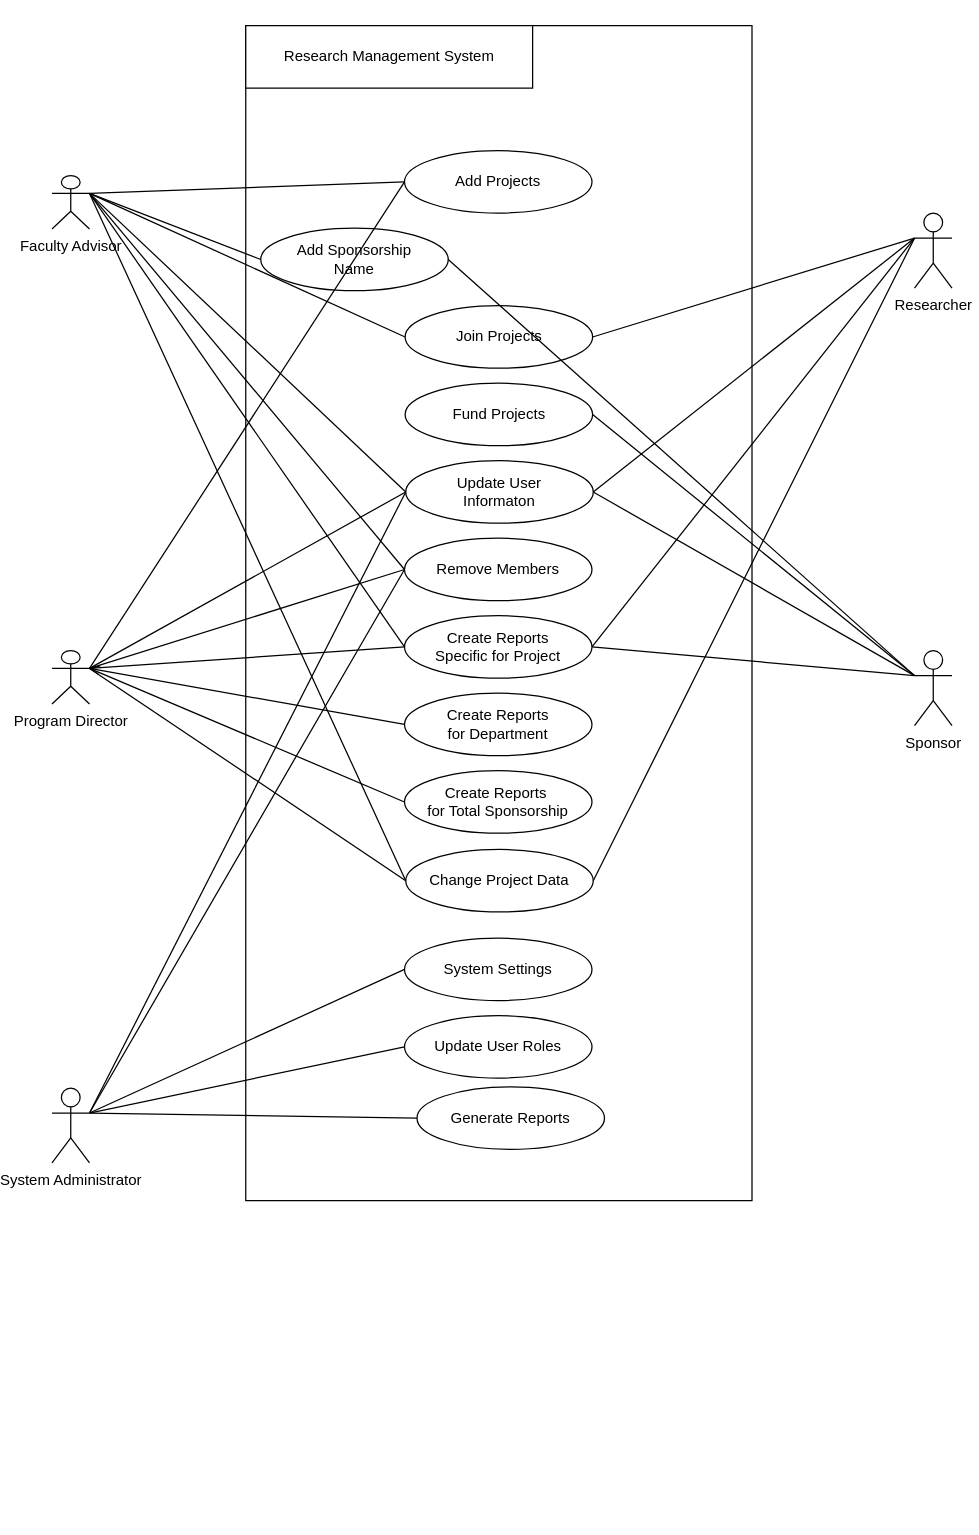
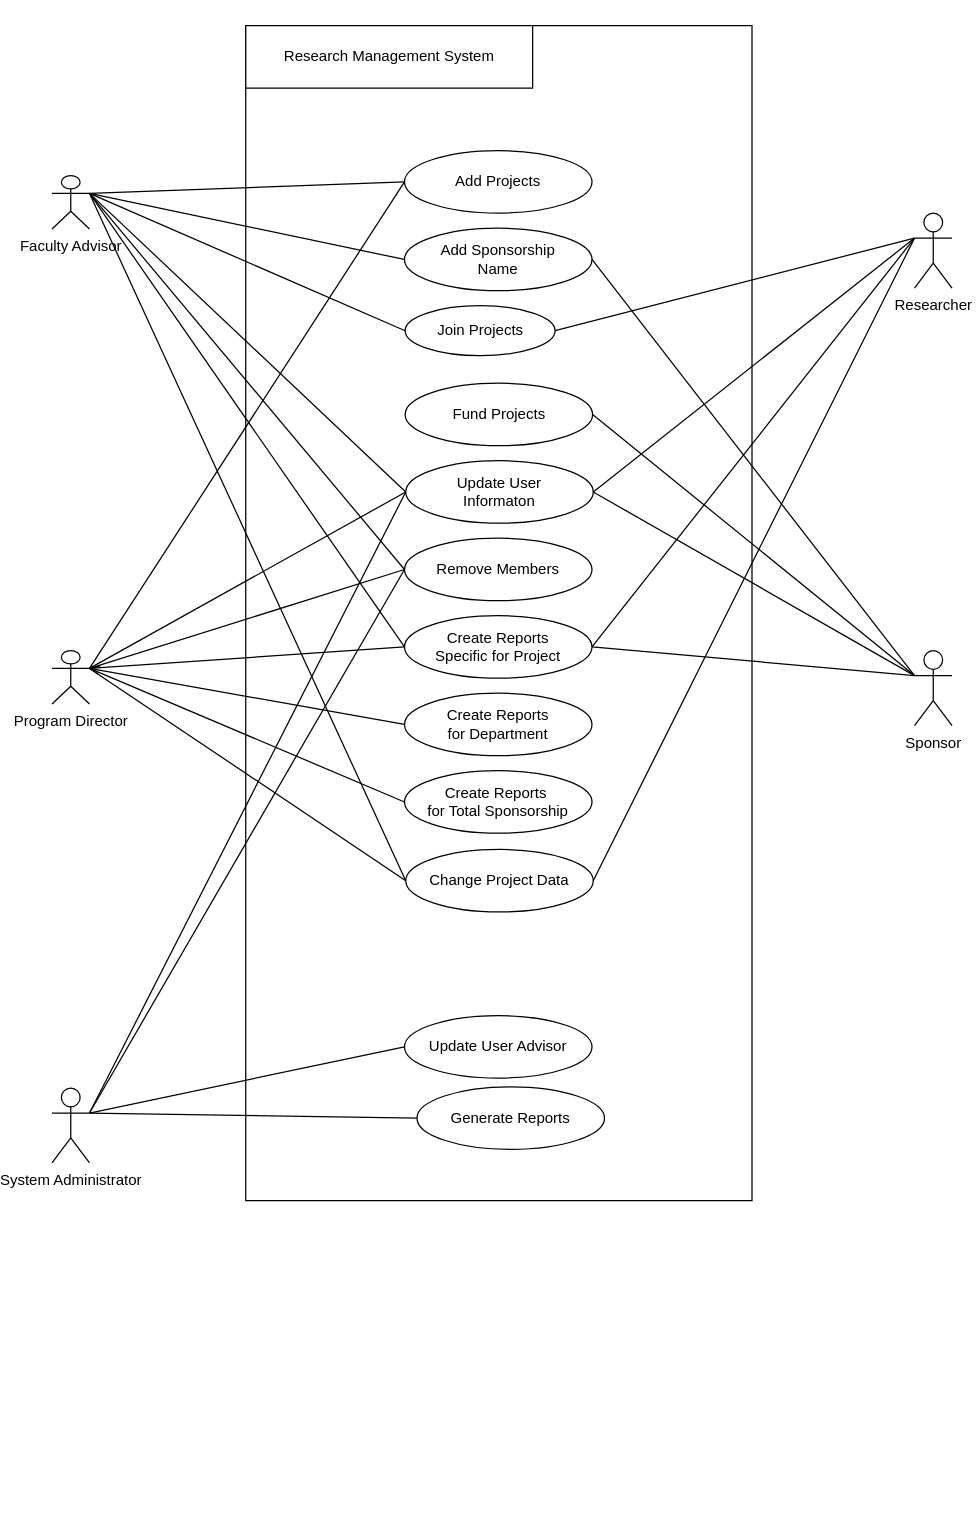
(354, 259) -> (498, 259)
(499, 337) -> (480, 331)
(498, 969) -> none
(252, 1039) -> none
(498, 1047) -> (498, 1047)
